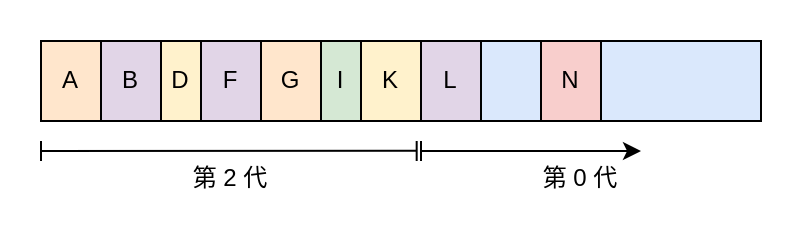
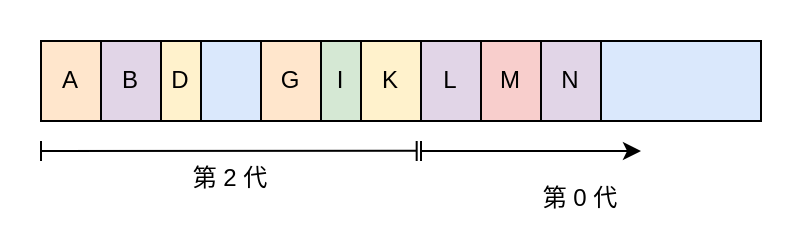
(231, 81) -> none
none -> (511, 81)
(571, 81) -> (571, 81)
(581, 179) -> (581, 199)
